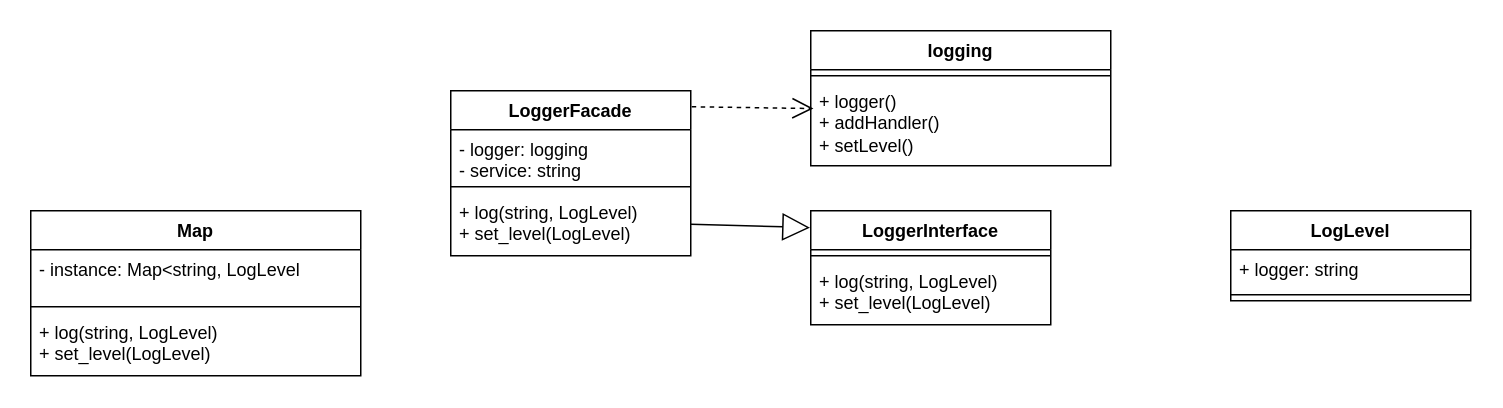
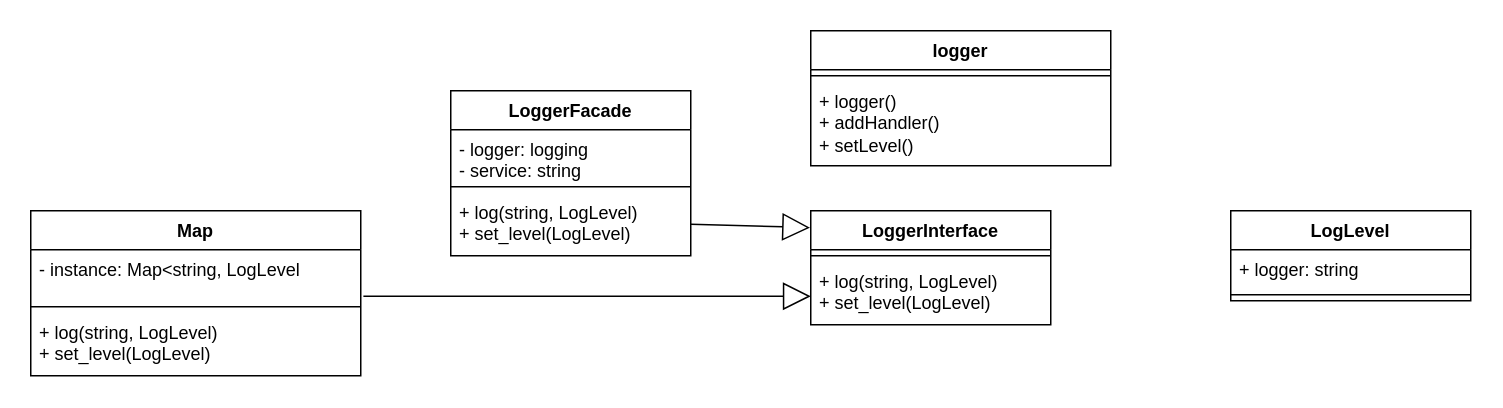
(961, 52) -> (961, 52)
(750, 108) -> none
none -> (573, 296)
